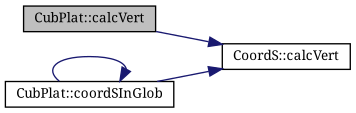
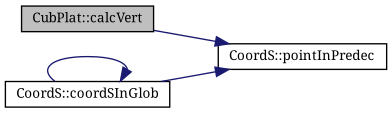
(286, 57) -> (302, 57)
(90, 94) -> (88, 94)
